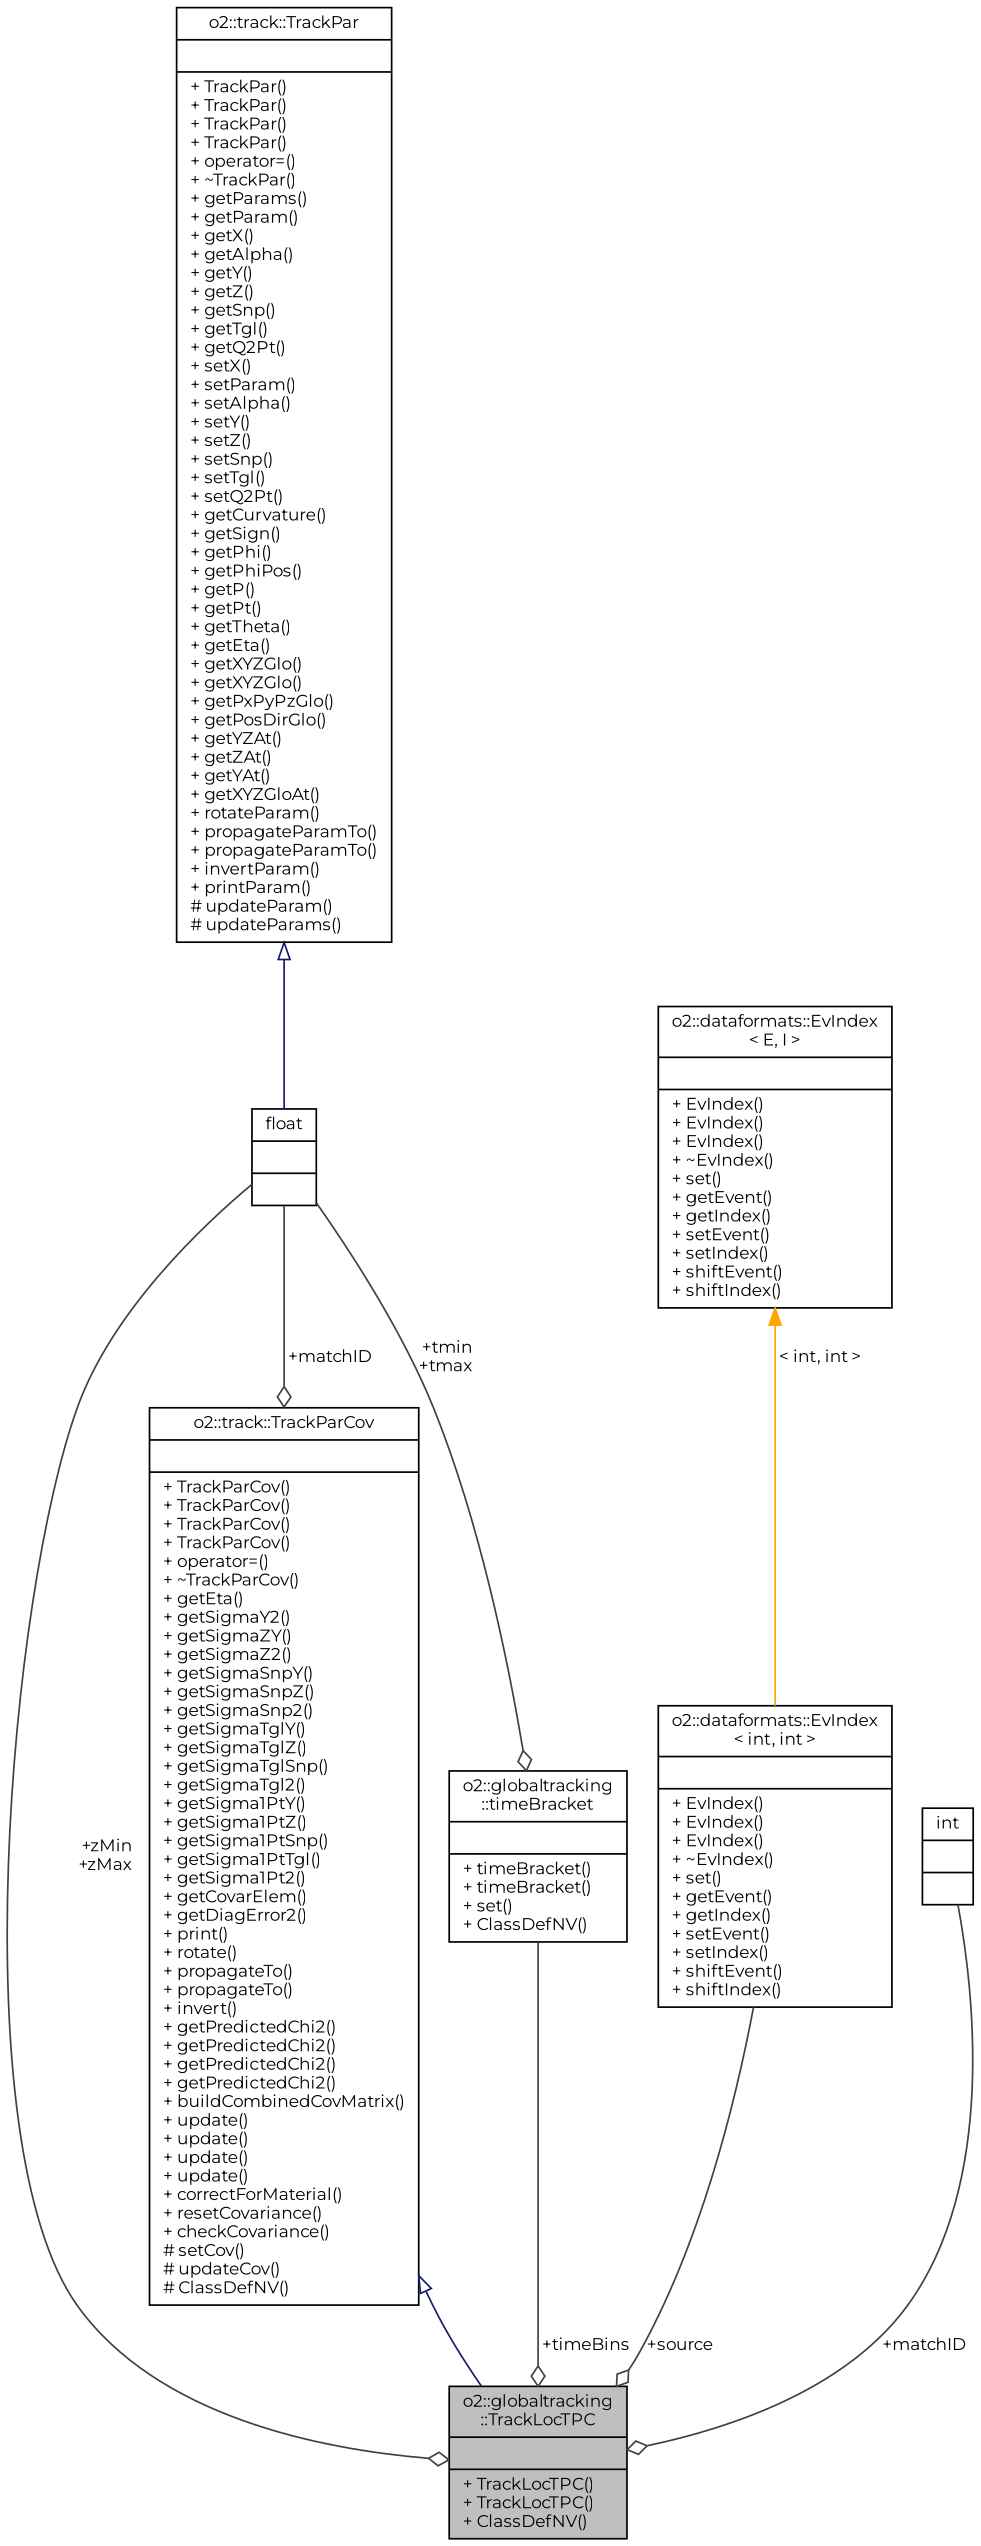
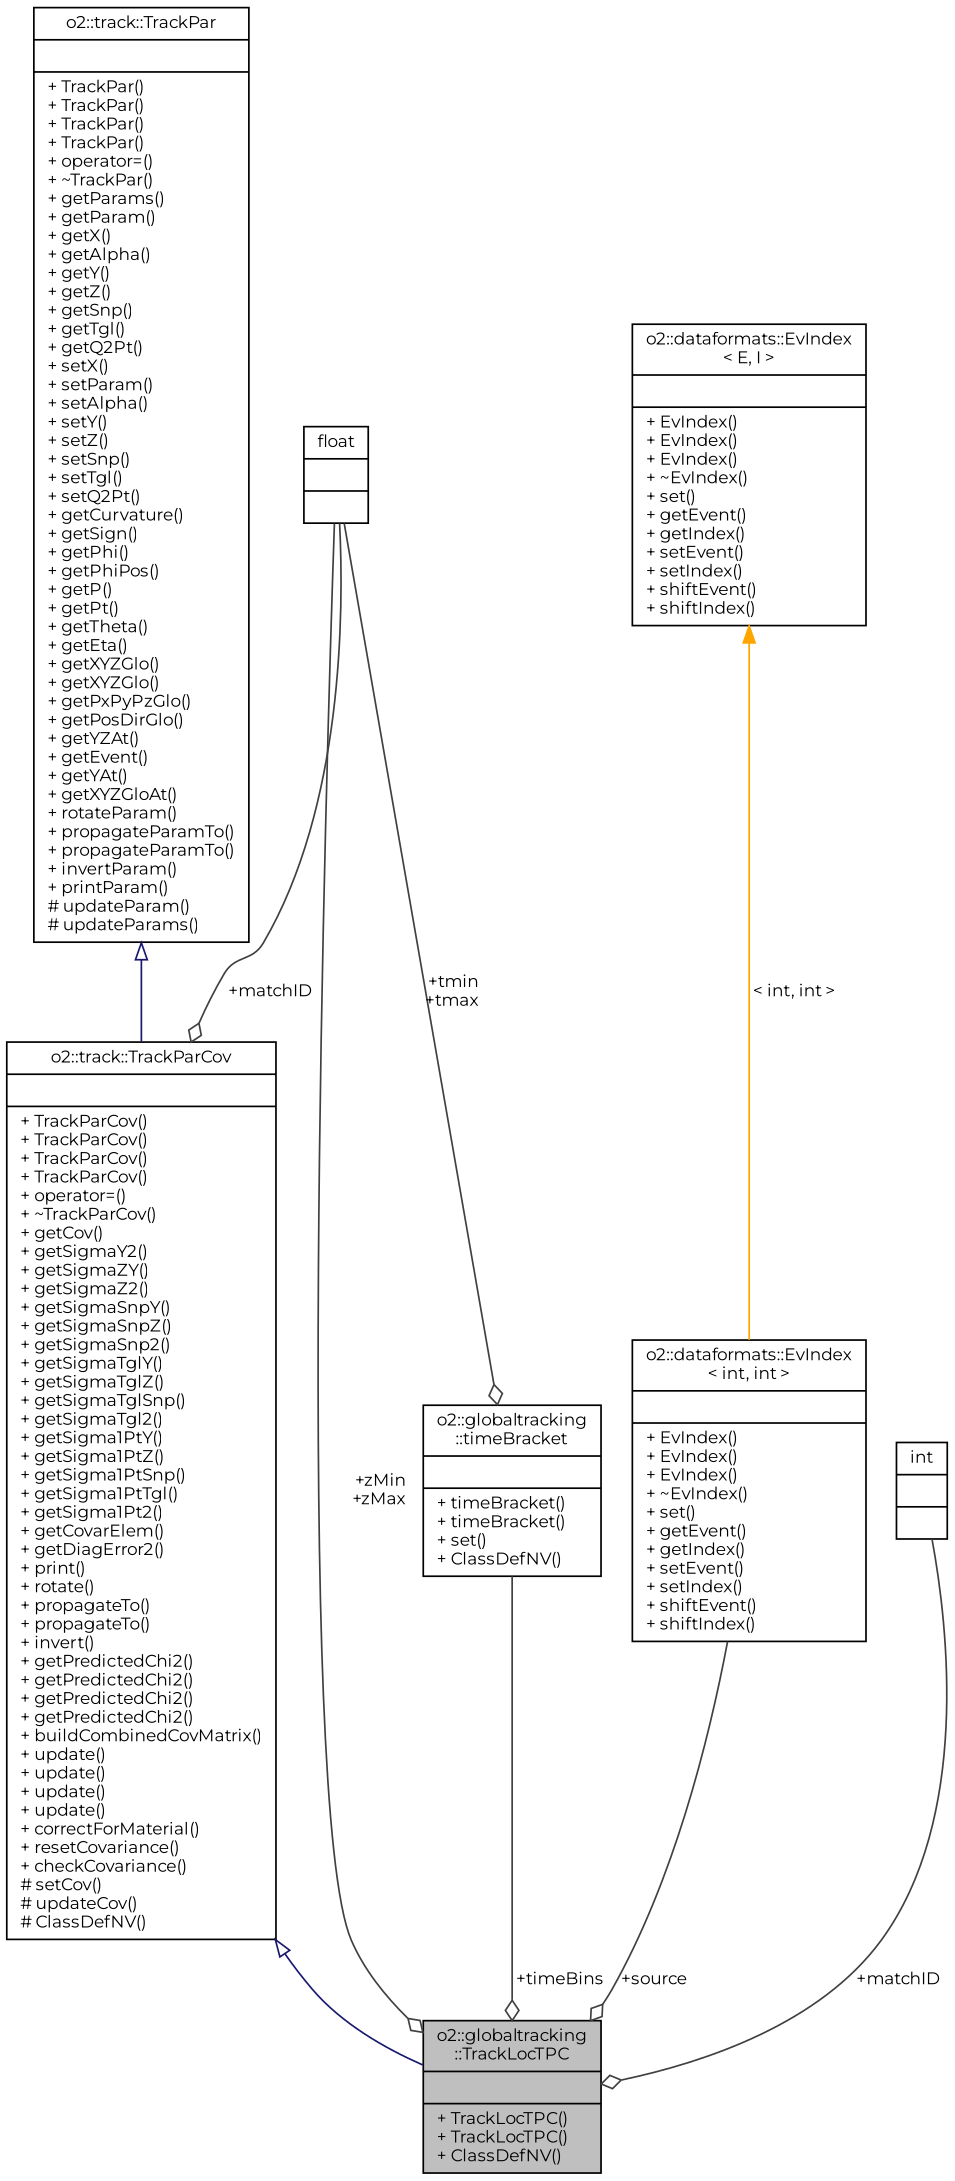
(232, 758) -> (98, 758)
(284, 1034) -> (141, 1001)
(204, 1599) -> (62, 1233)
